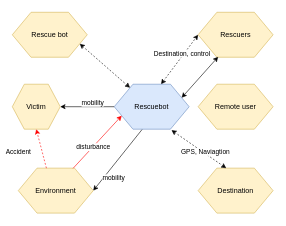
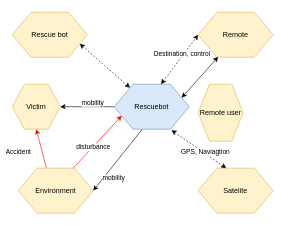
(236, 35) -> (236, 35)
(236, 107) -> (221, 113)
(42, 151) -> (42, 151)
(236, 191) -> (236, 191)
